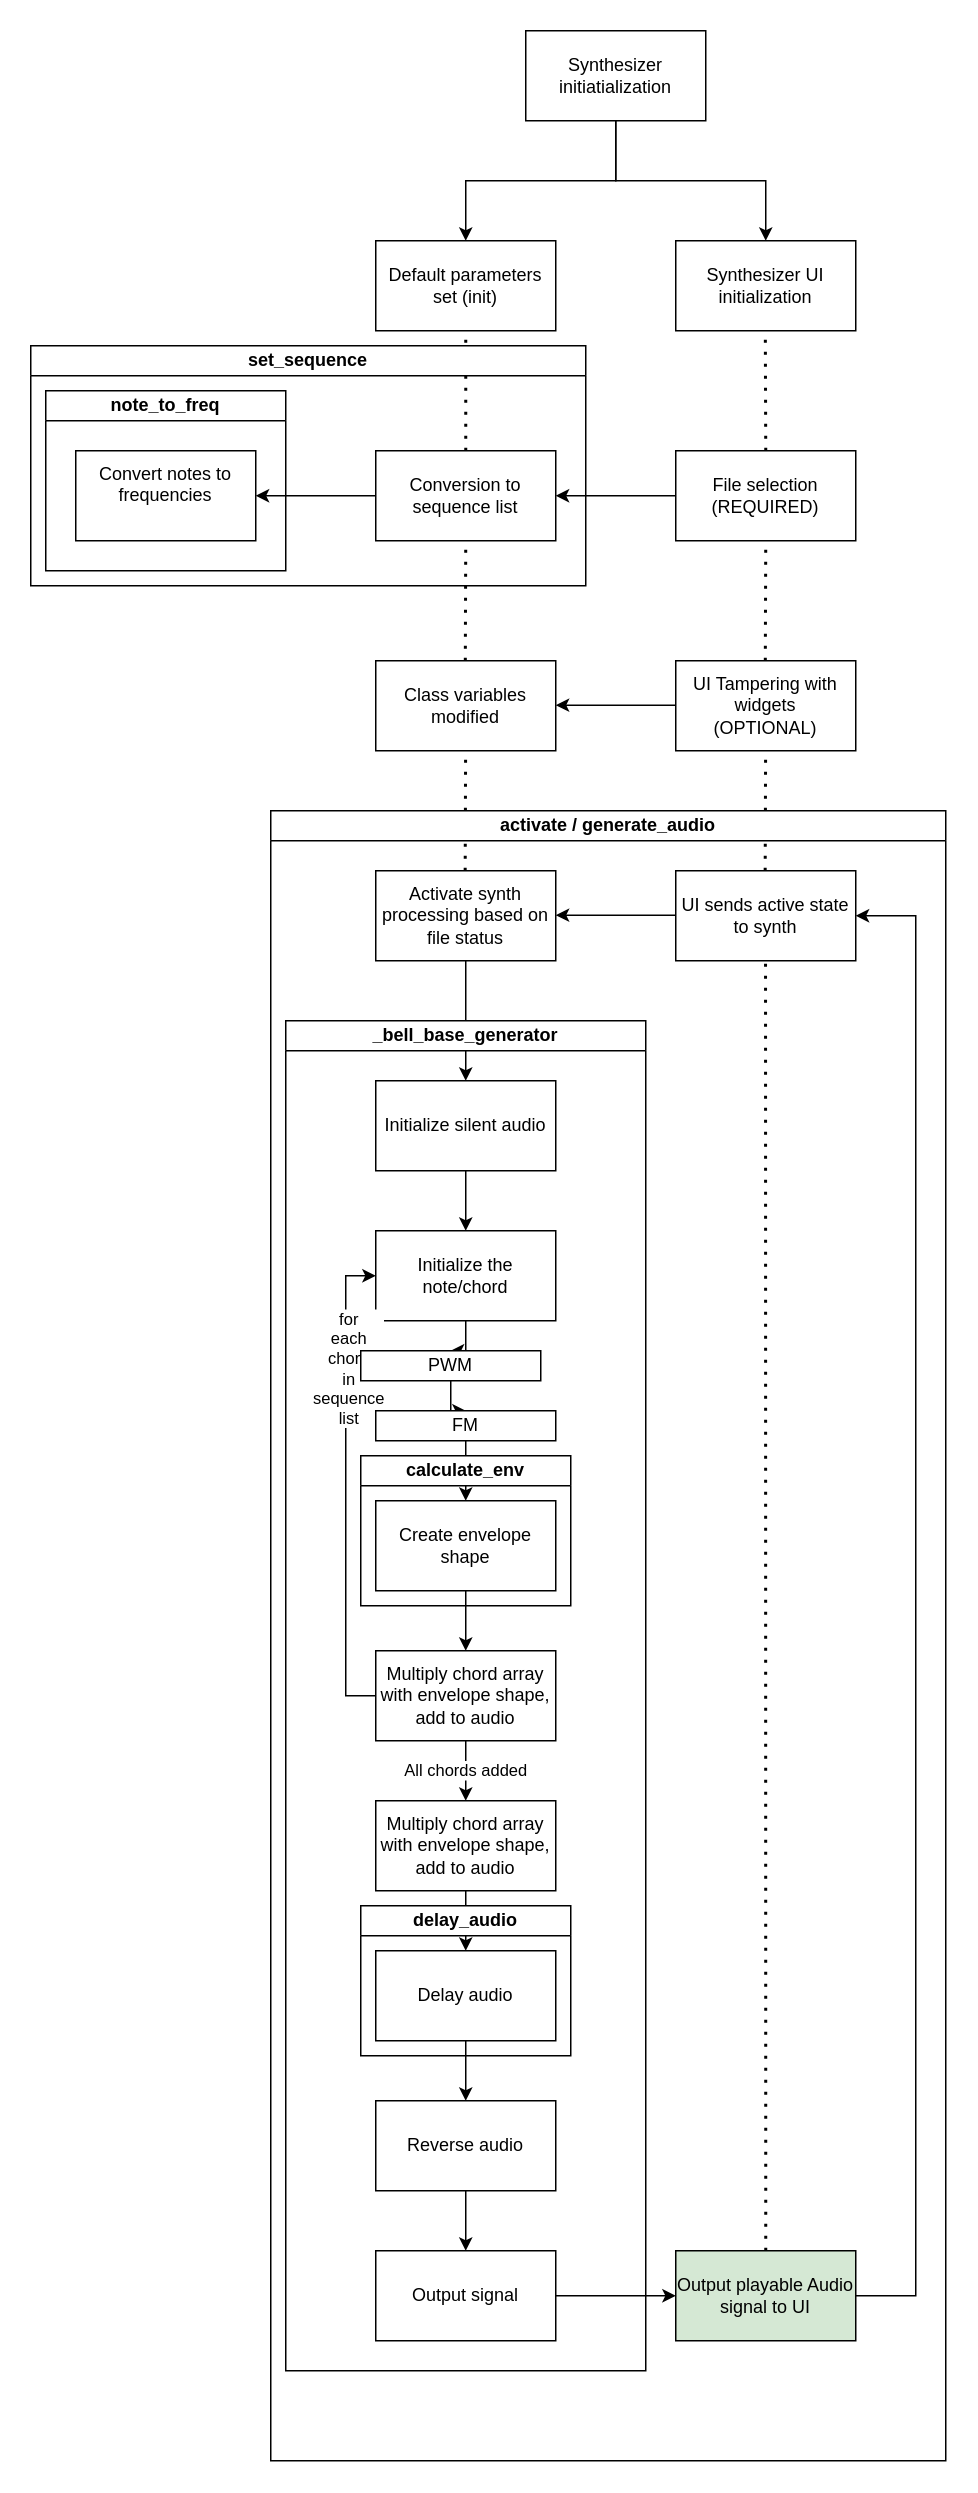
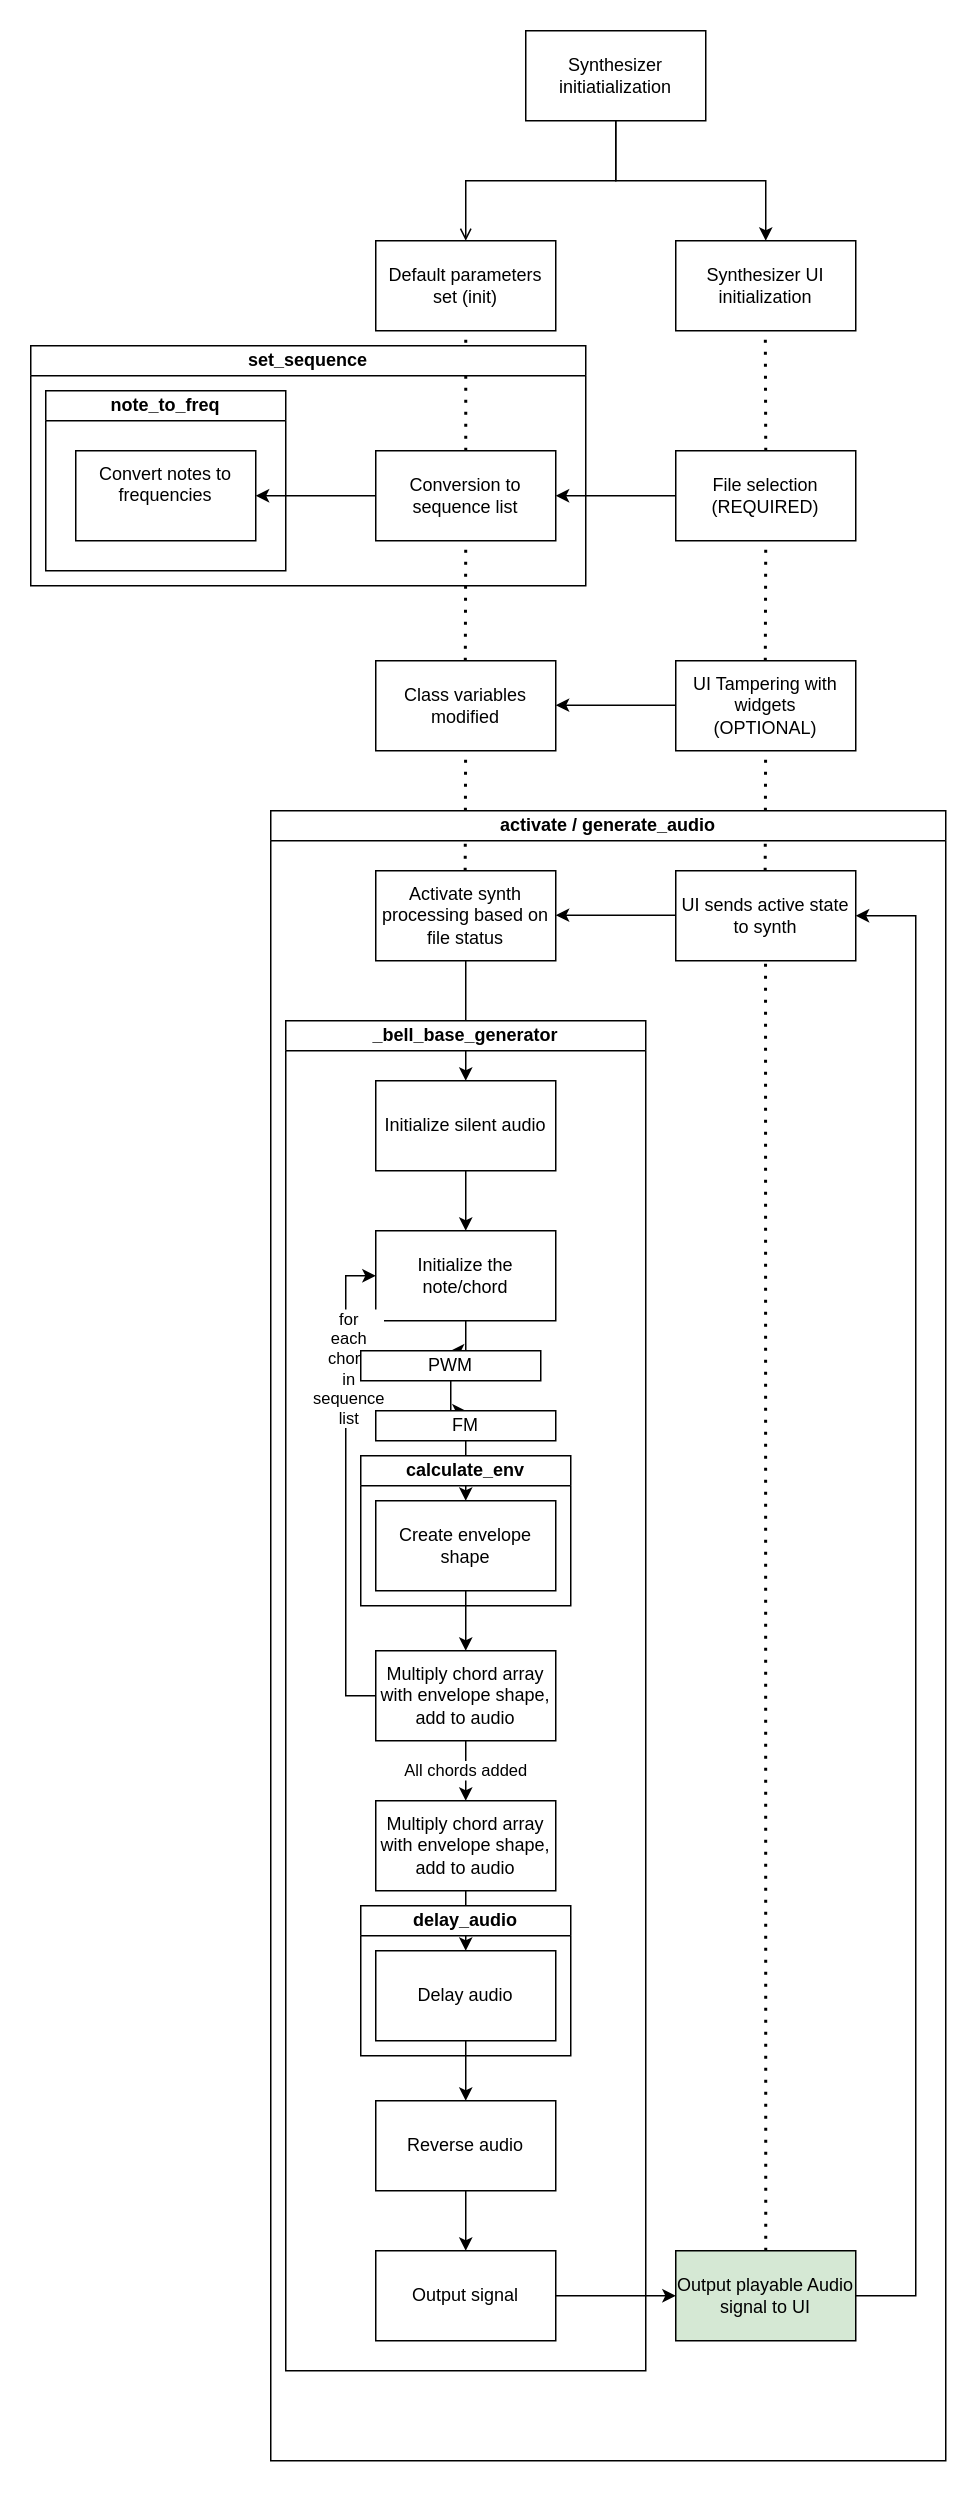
(466, 229) -> (466, 231)
